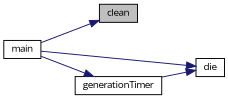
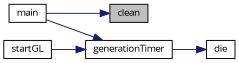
none -> (28, 49)
(114, 58) -> none
